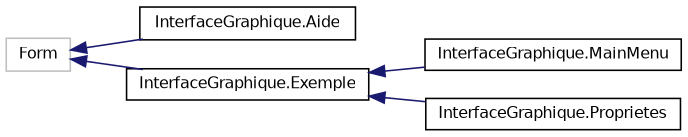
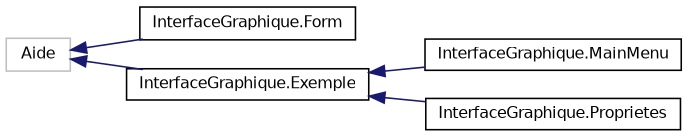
(248, 23) -> (248, 23)
(38, 55) -> (38, 55)
